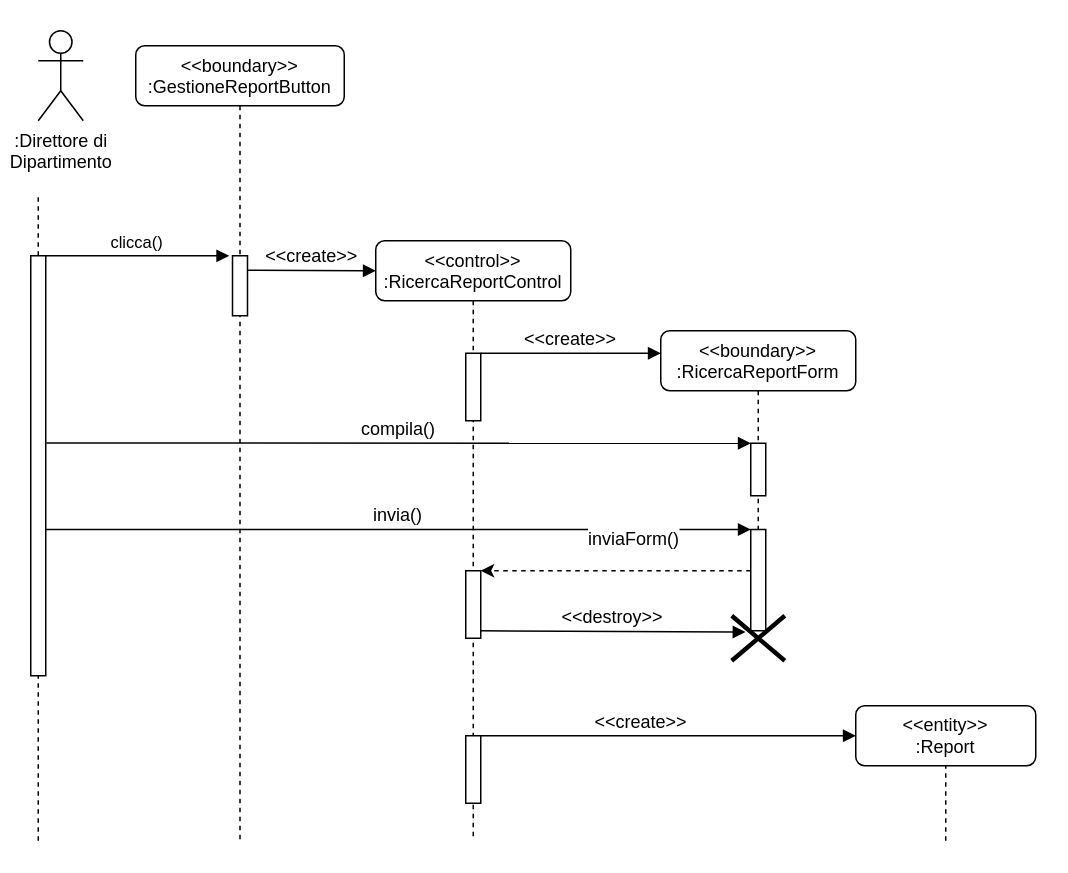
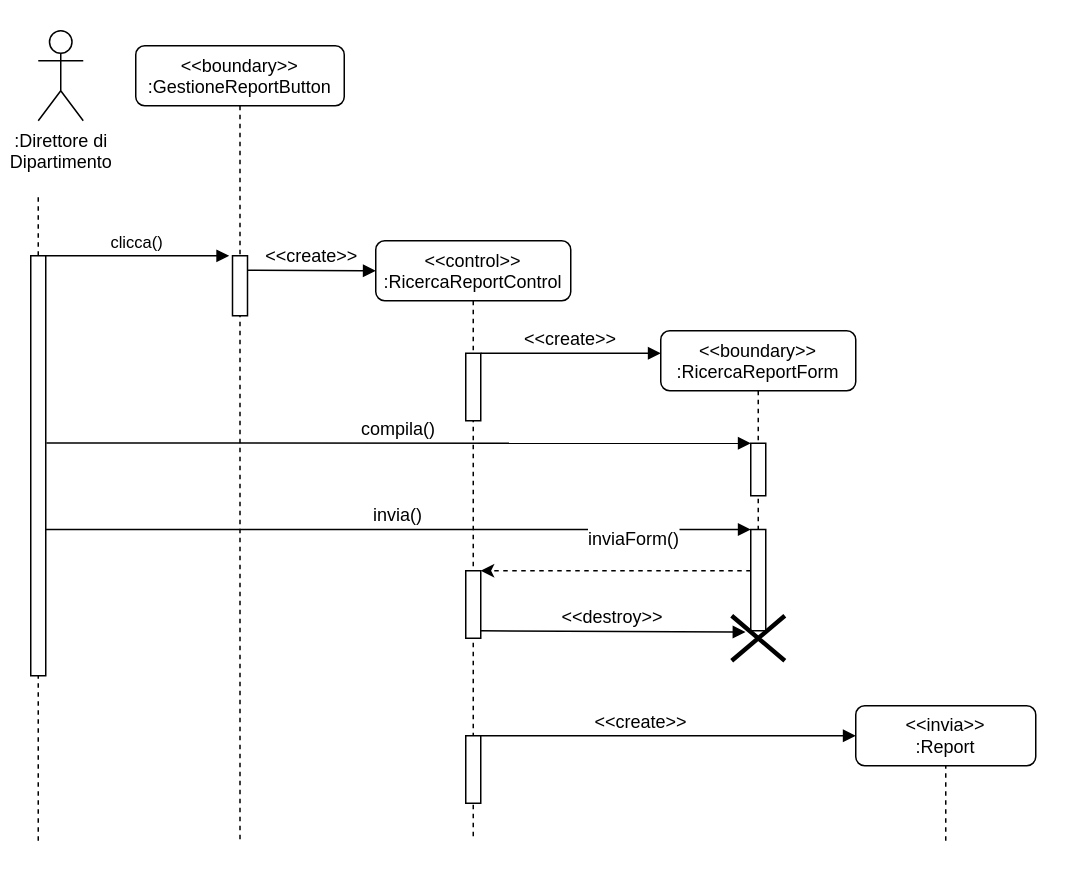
(946, 736) -> (946, 736)
